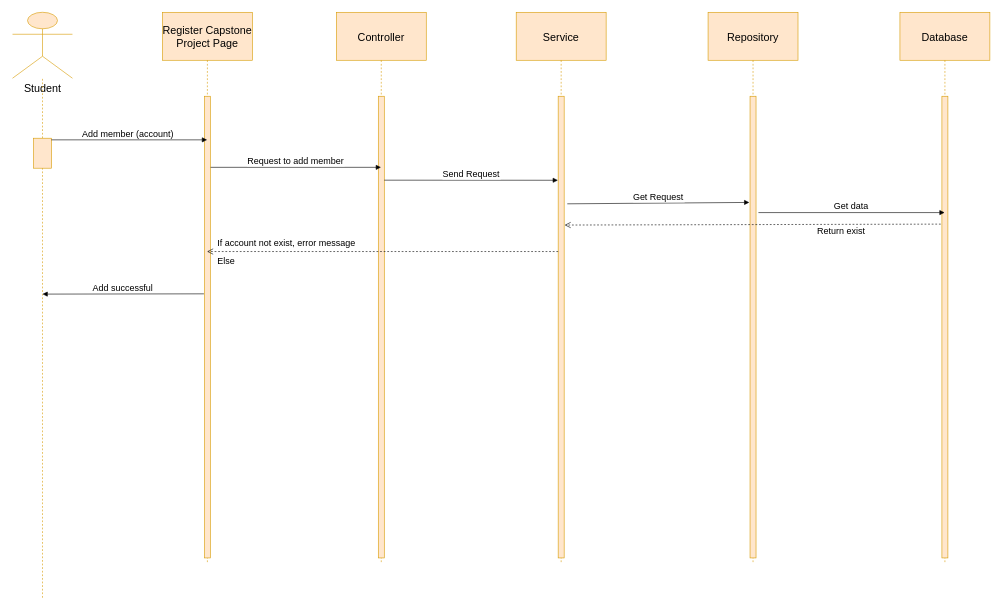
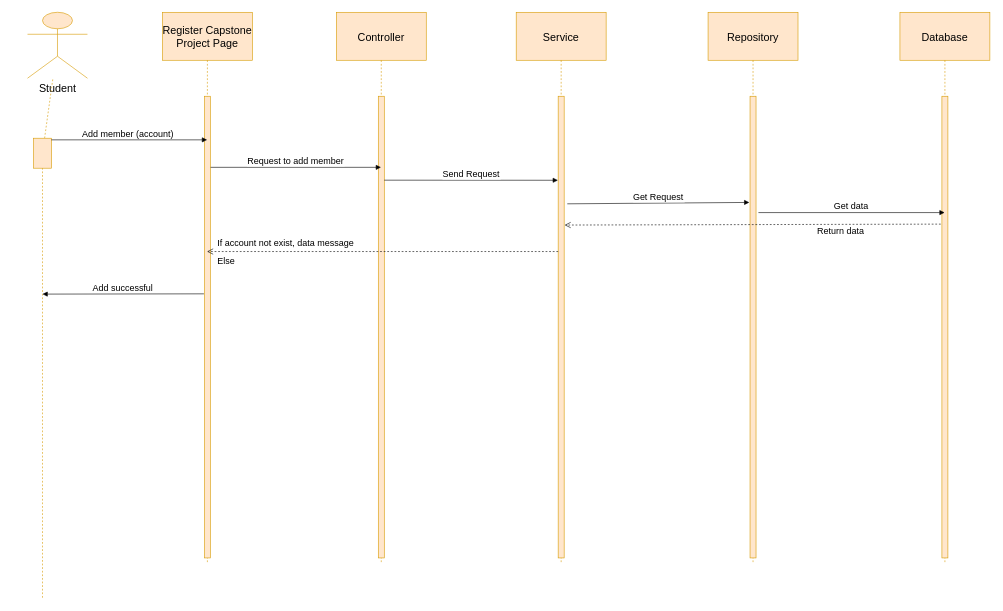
(42, 45) -> (57, 45)
(840, 231) -> (839, 231)
(282, 243) -> (279, 243)
